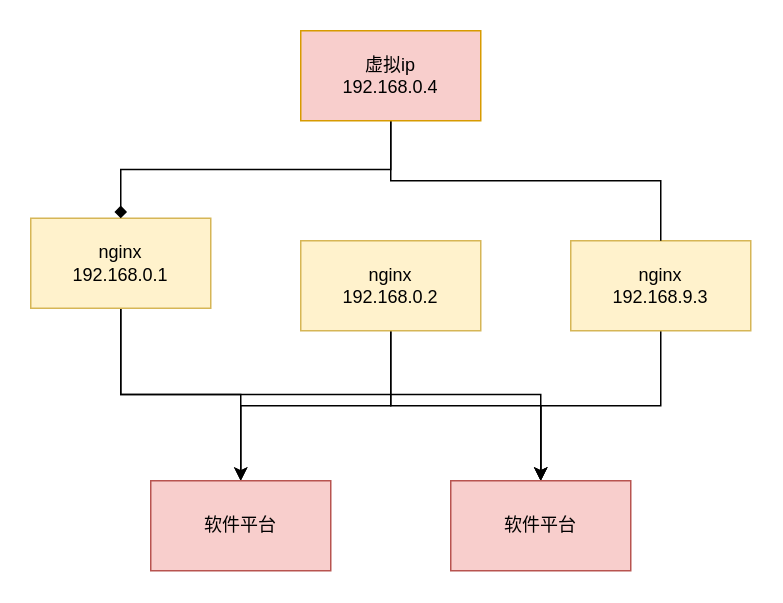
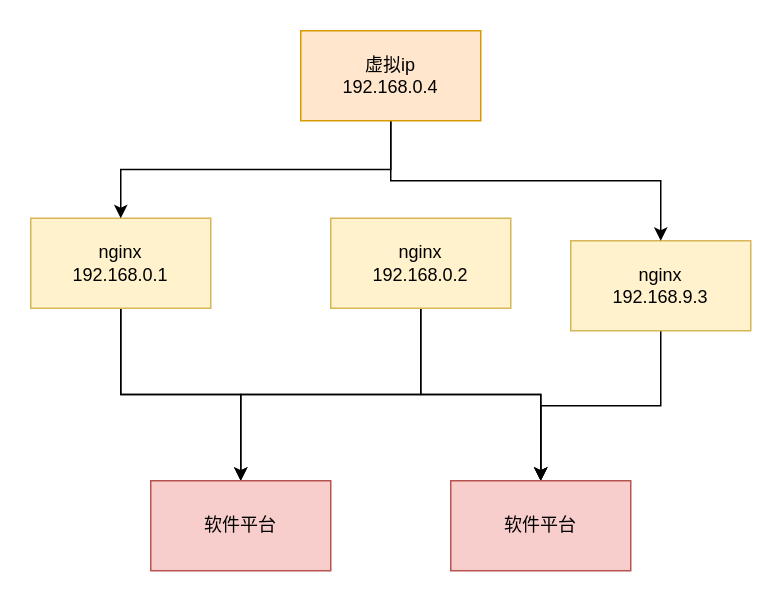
(391, 76) -> (391, 76)
(121, 206) -> (121, 207)
(661, 233) -> (661, 229)
(391, 286) -> (421, 263)
